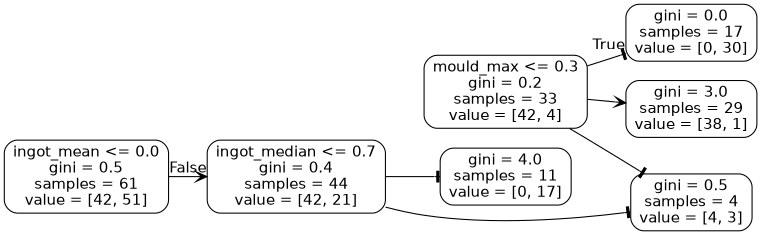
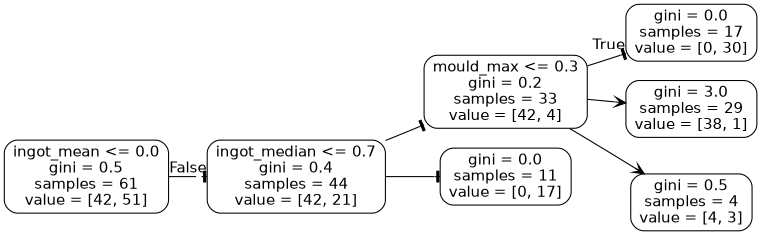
(605, 150) -> (605, 150)
(182, 177) -> (182, 177)
(506, 177) -> (506, 177)
(505, 221) -> (402, 134)
